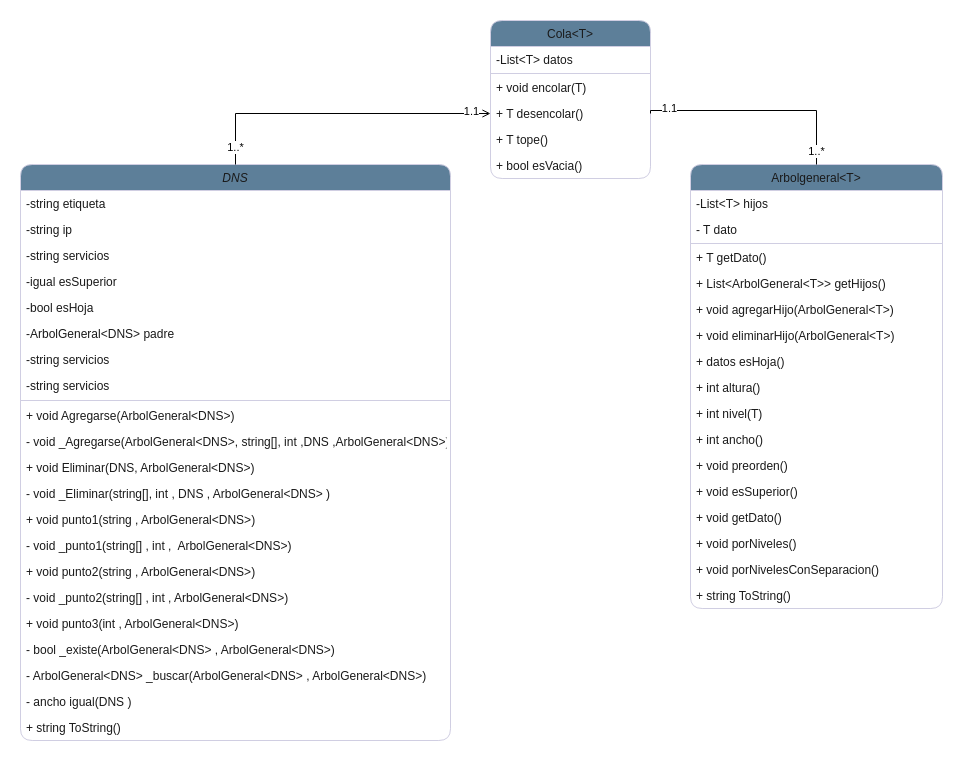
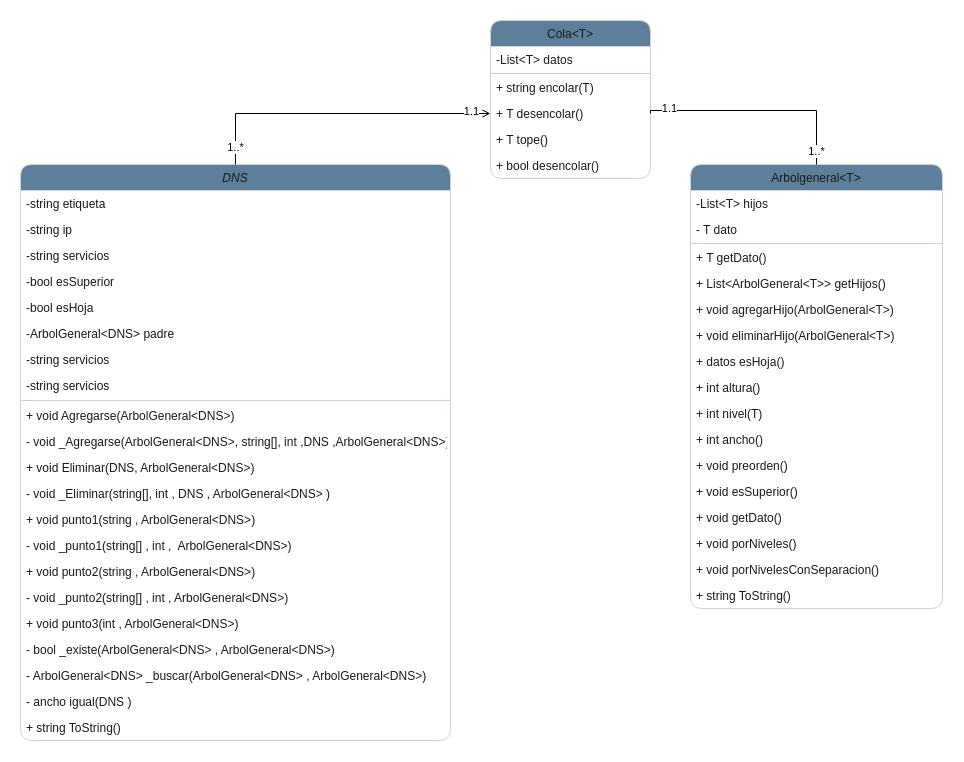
(547, 88) -> (554, 88)
(544, 166) -> (554, 166)
(77, 282) -> (75, 282)
